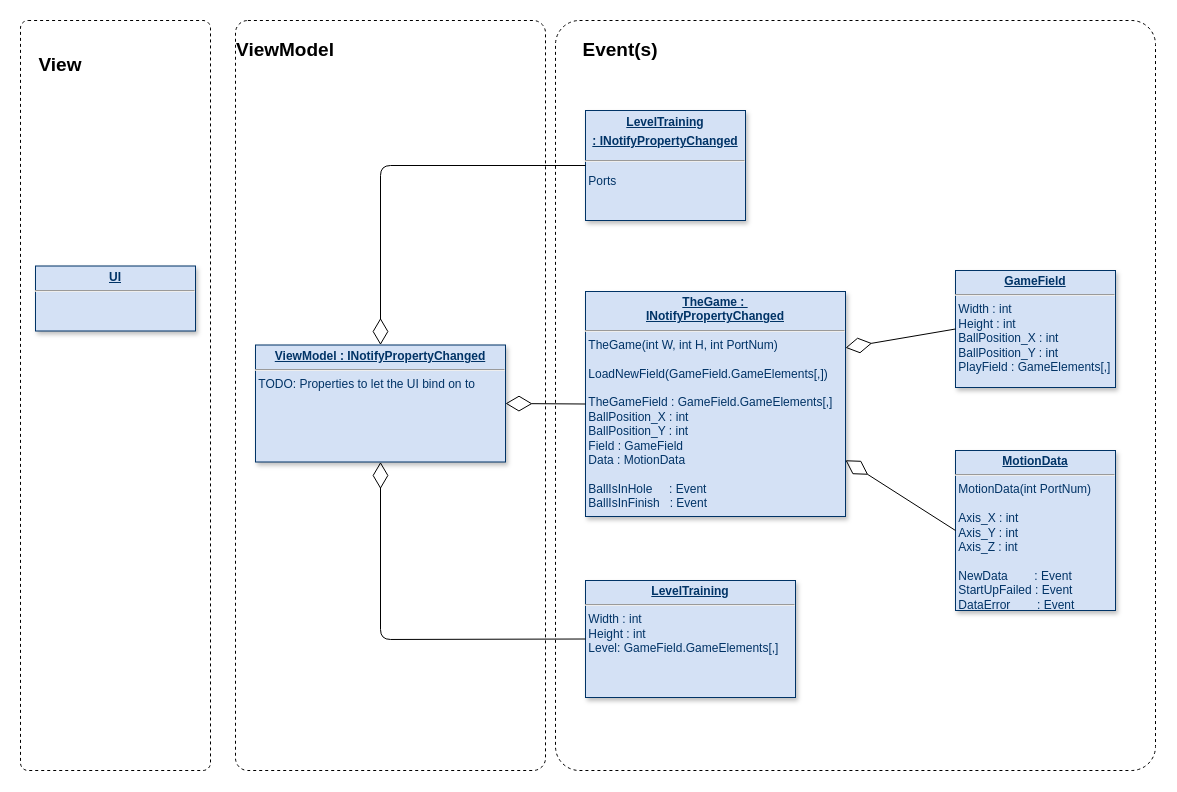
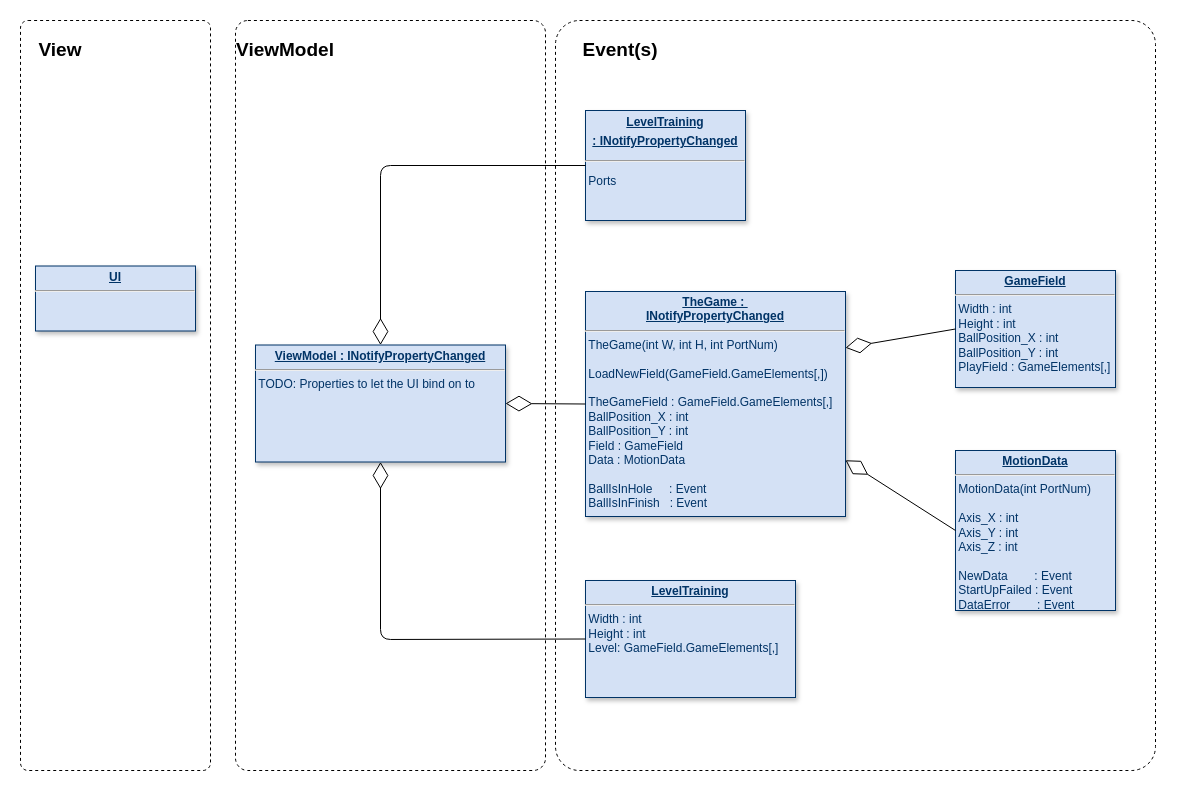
(61, 66) -> (61, 51)
